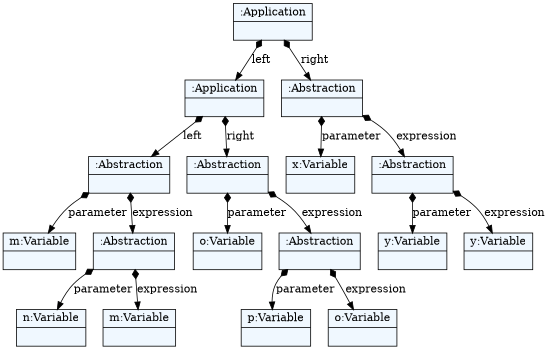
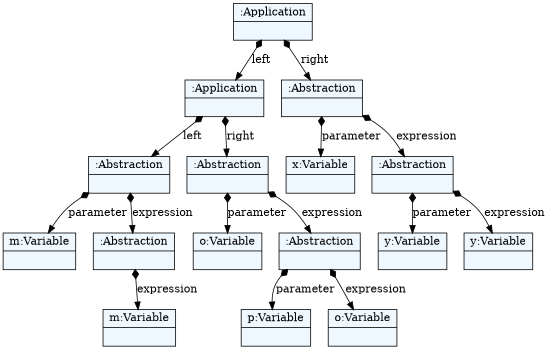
(51, 328) -> none
